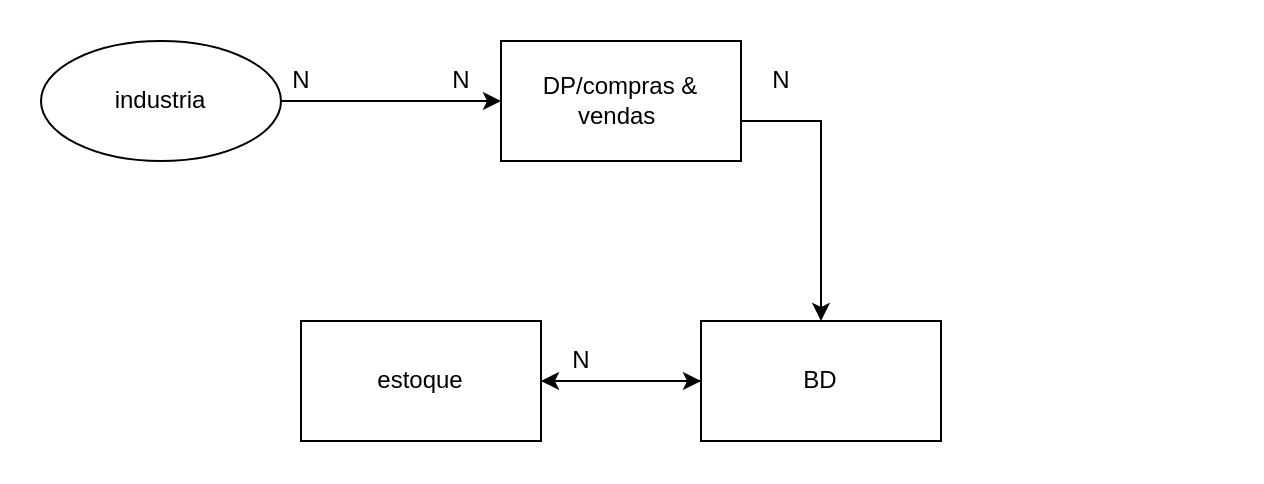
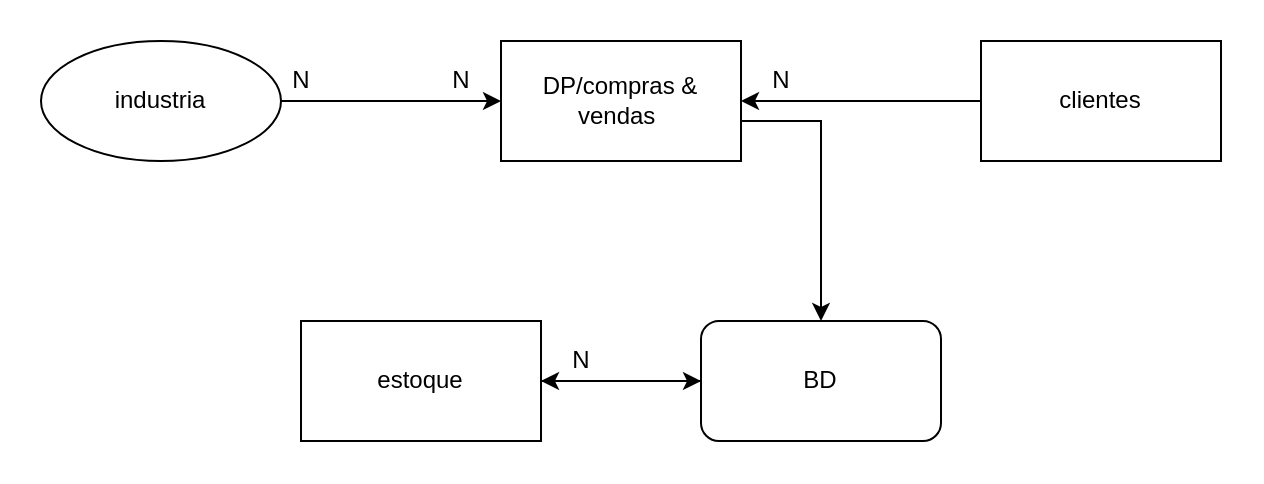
none -> (868, 101)
none -> (1101, 101)
(821, 381) -> (821, 381)
